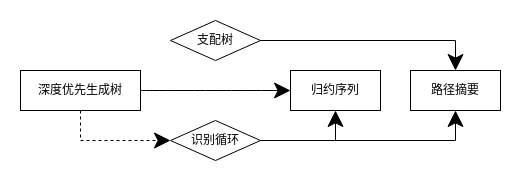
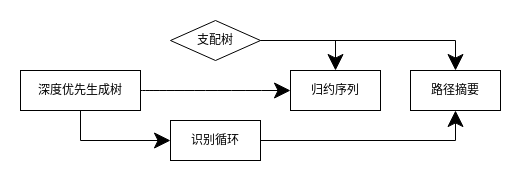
none -> (336, 50)
(336, 131) -> none
(105, 141) -> (105, 141)
(216, 141) -> (216, 141)
